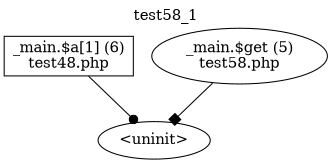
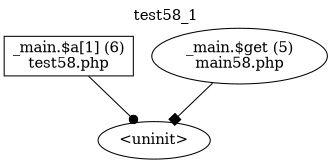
(69, 56) -> (69, 56)
(240, 56) -> (240, 56)
